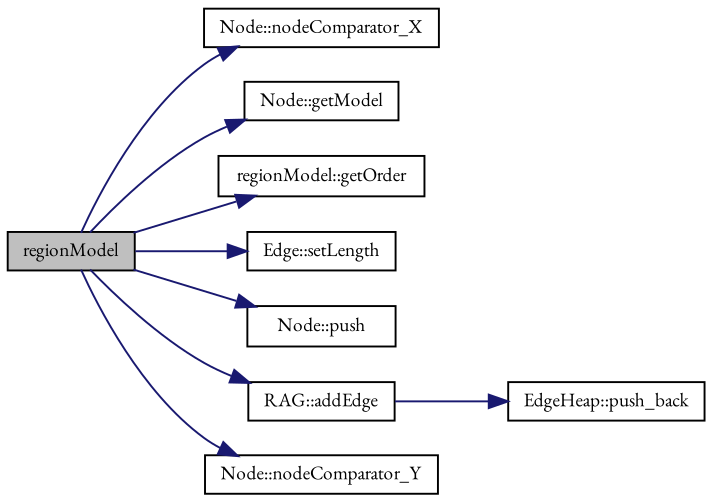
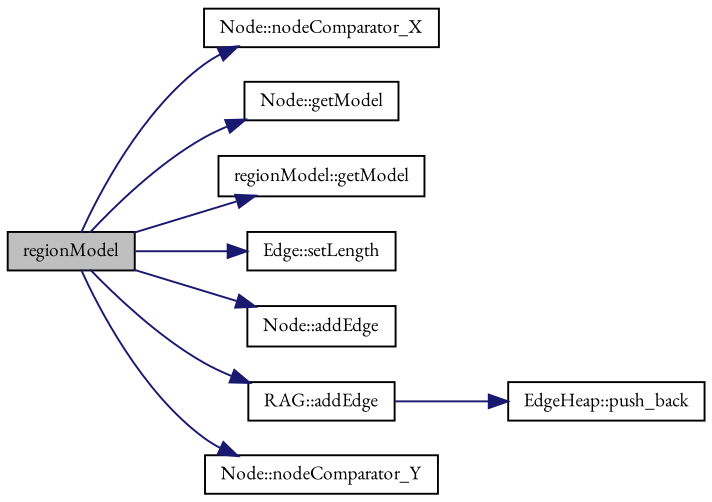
(321, 176) -> (321, 176)
(321, 326) -> (321, 326)
